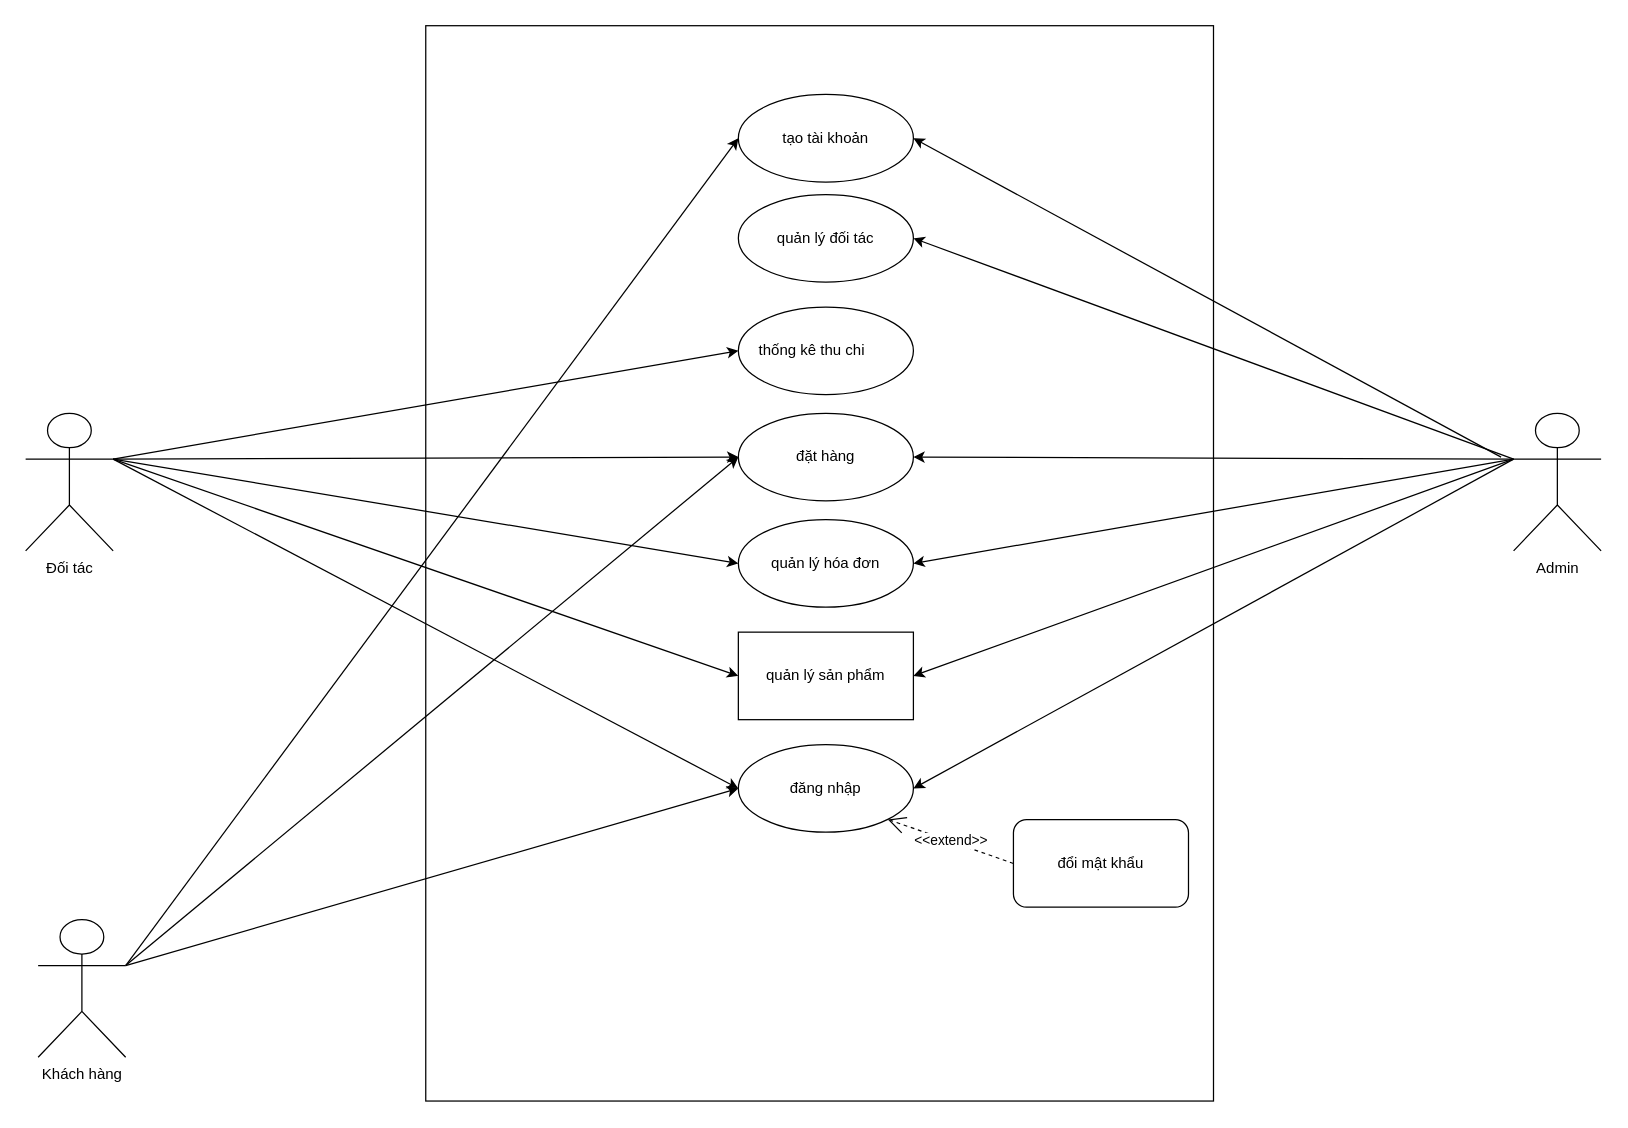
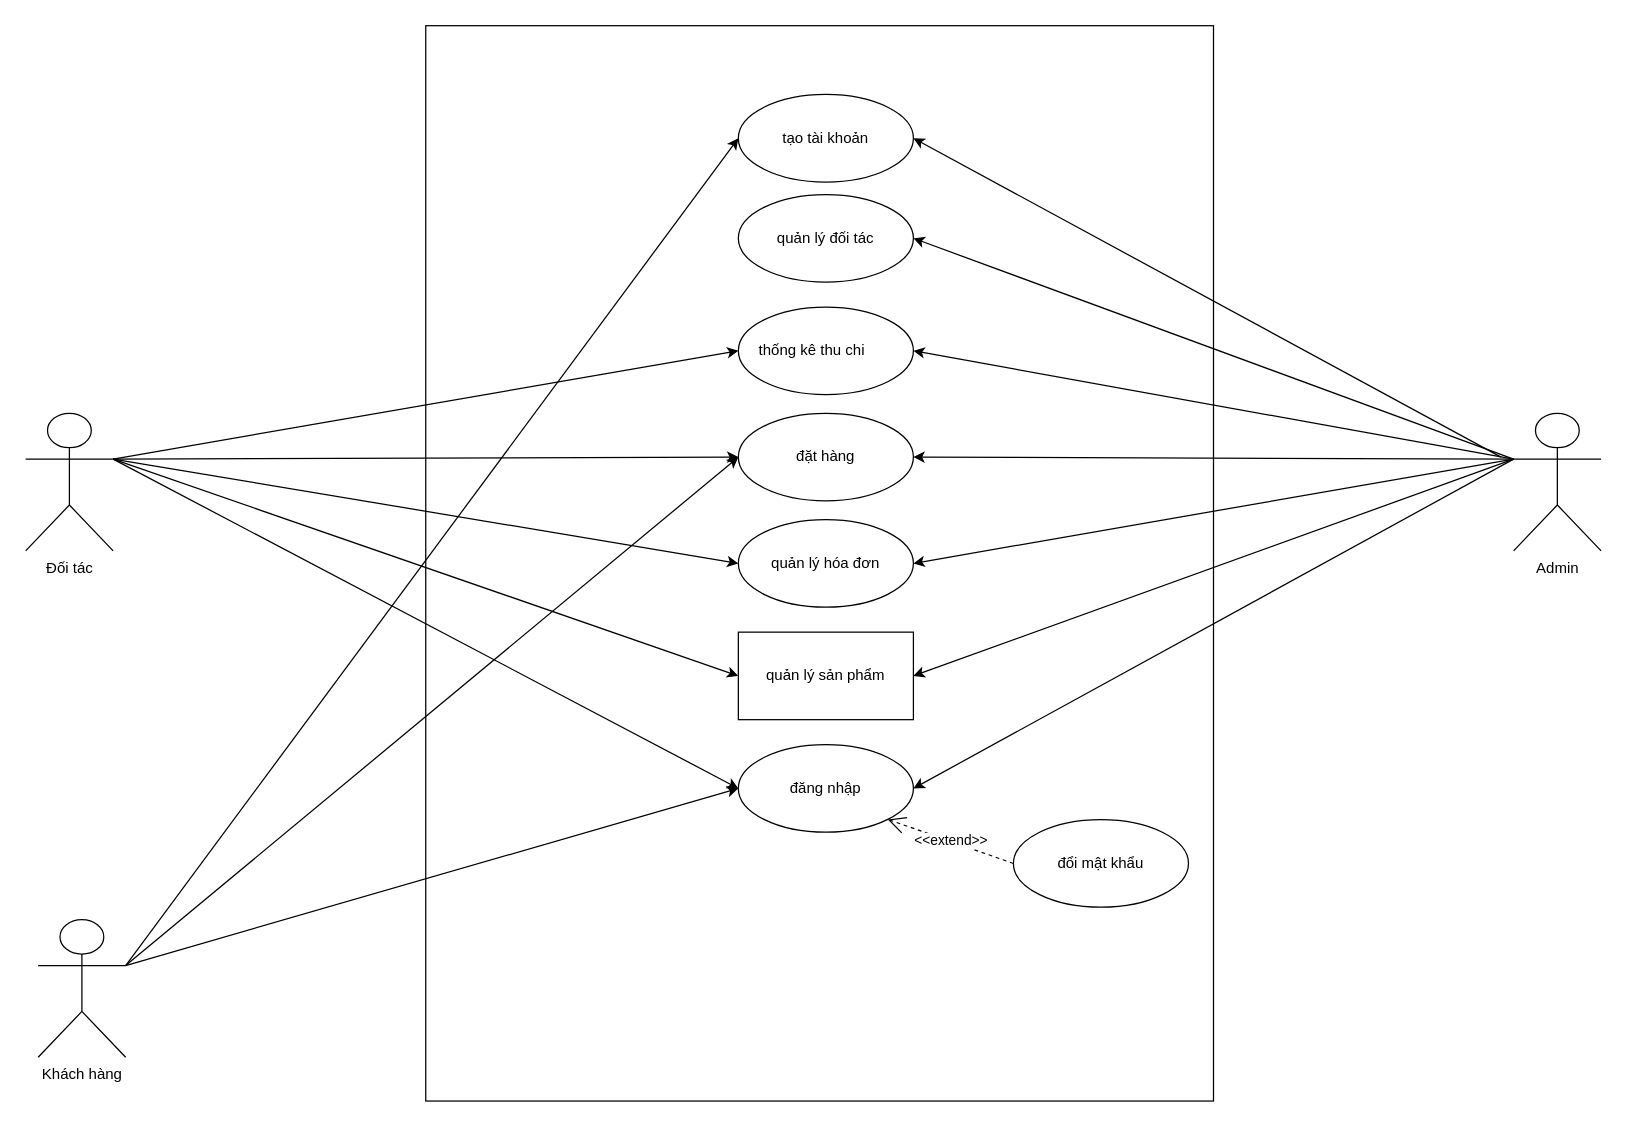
none -> (1208, 404)
(1101, 863) -> (1101, 863)
